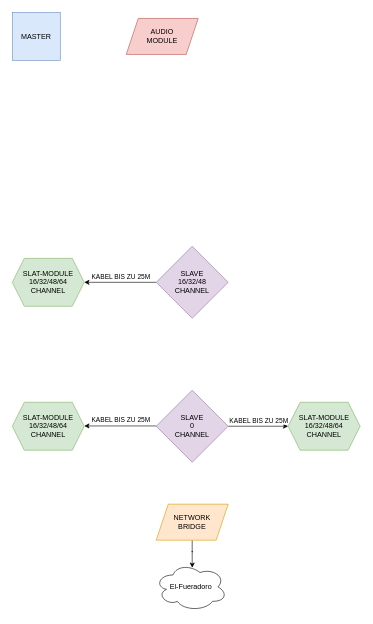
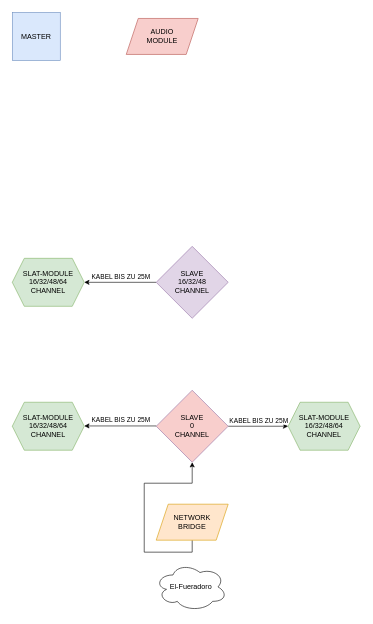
(192, 426) -> (192, 426)
(192, 562) -> (144, 552)
